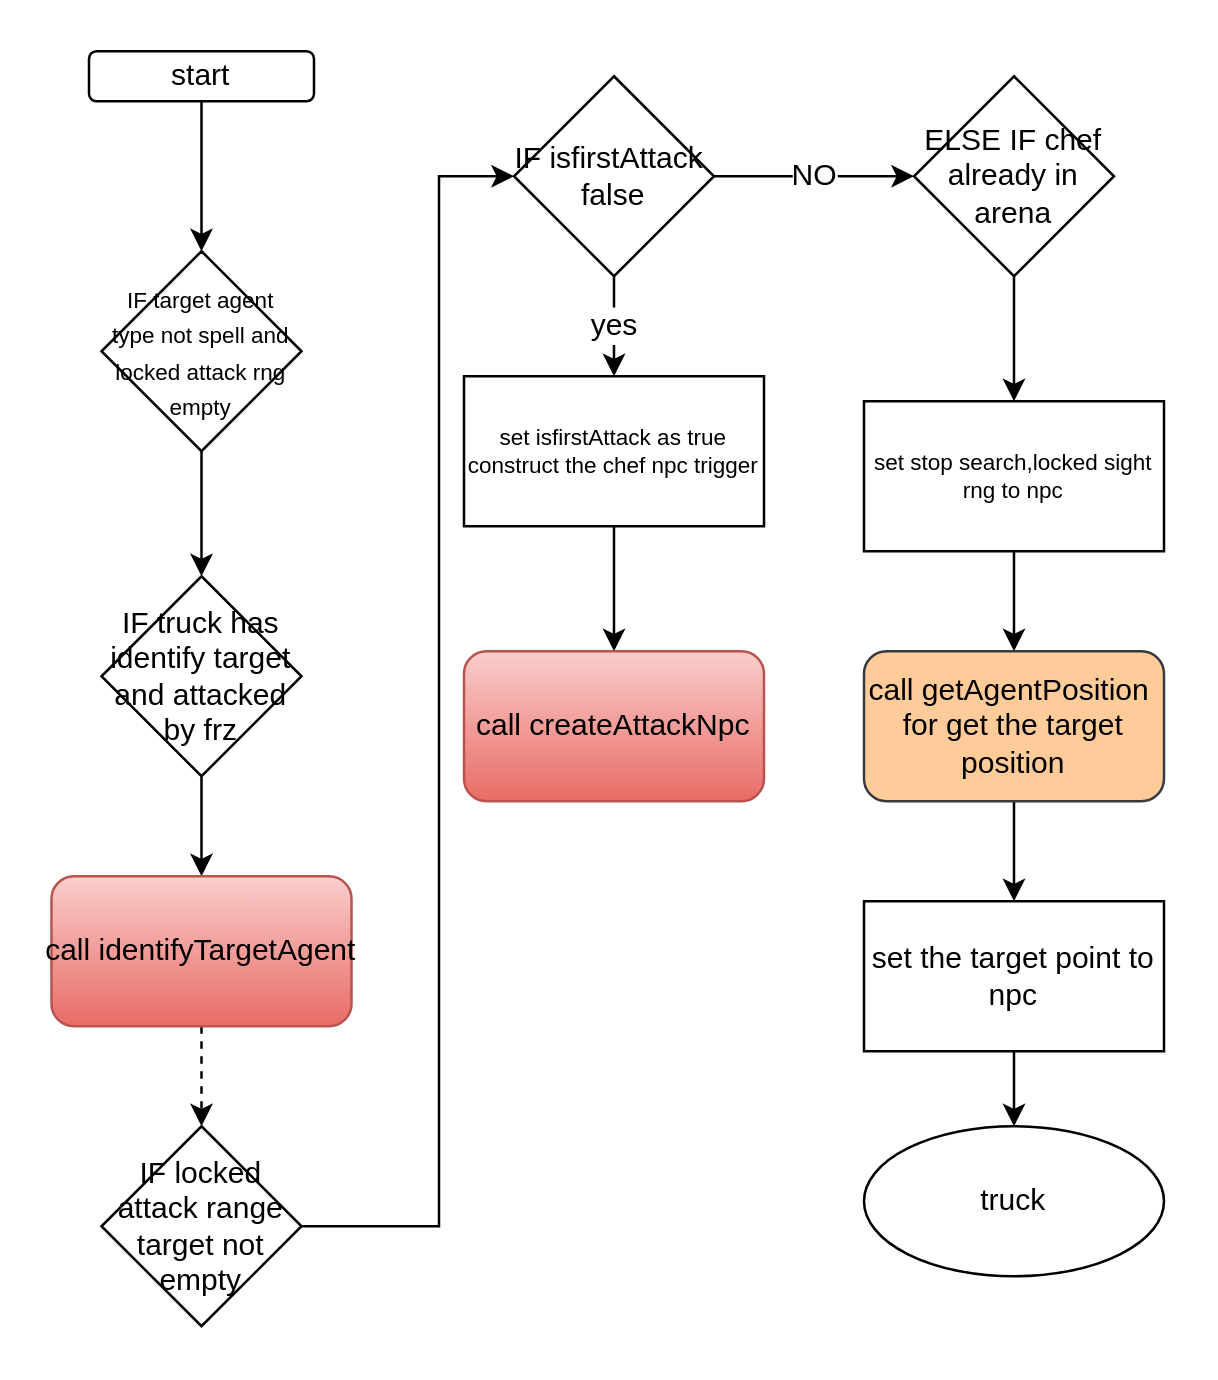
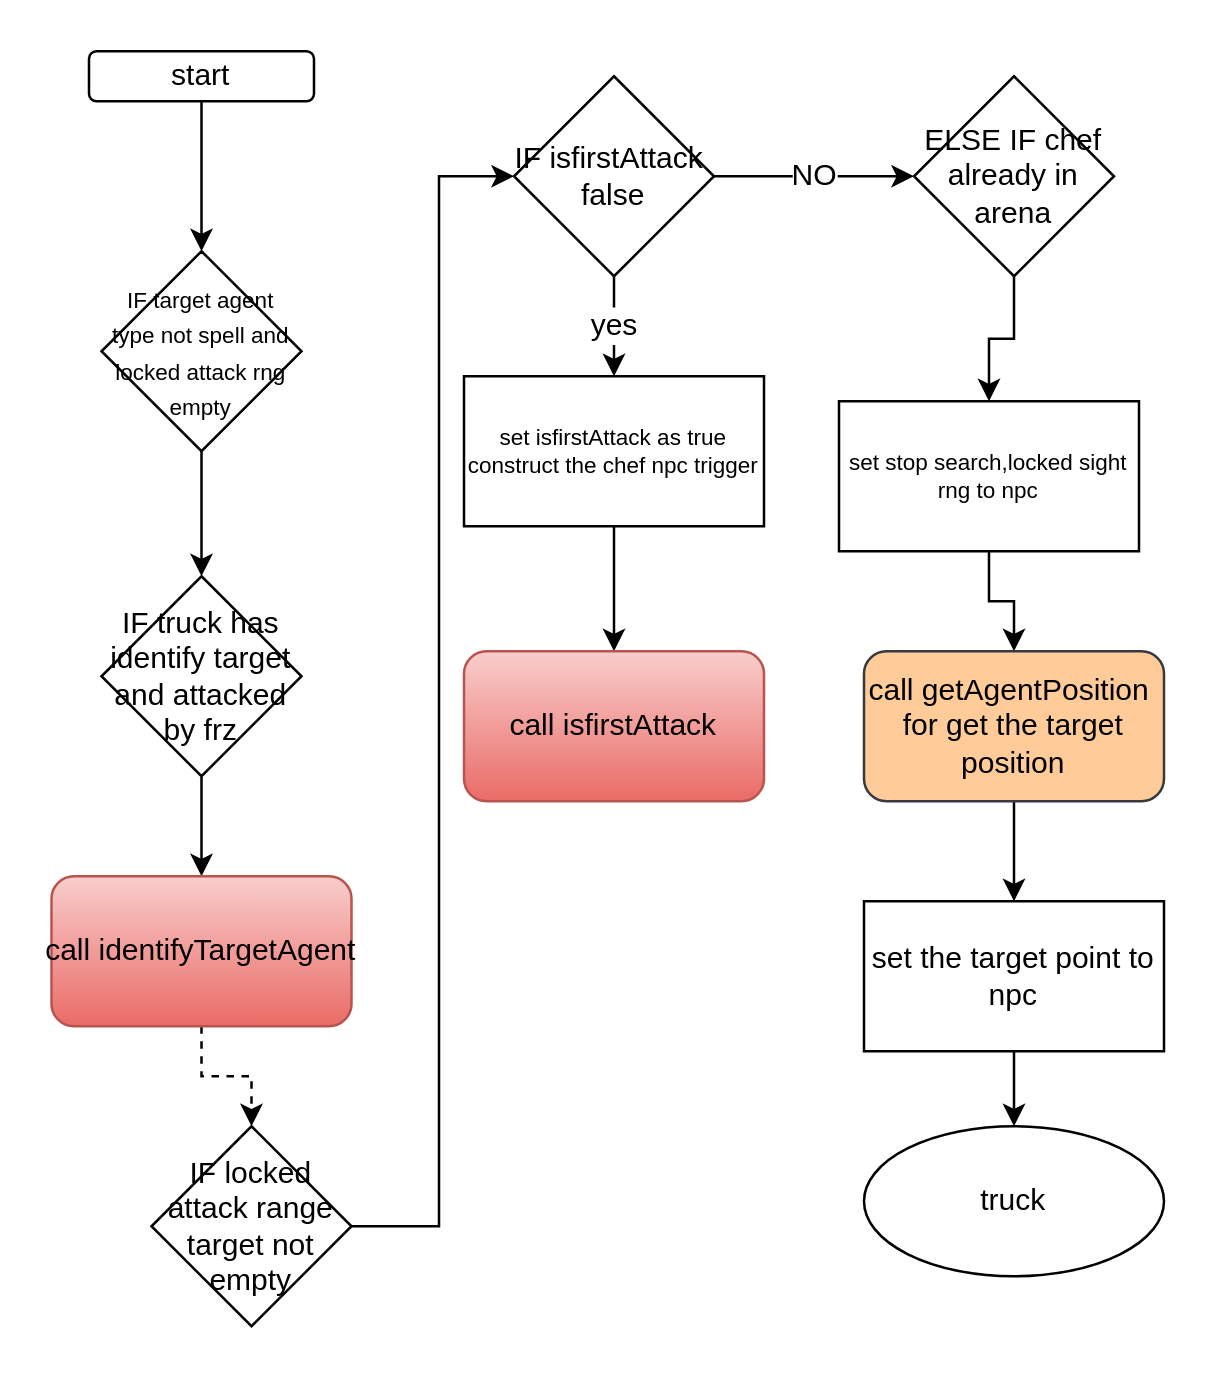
(1014, 476) -> (989, 476)
(614, 726) -> (614, 726)
(201, 1226) -> (251, 1226)
